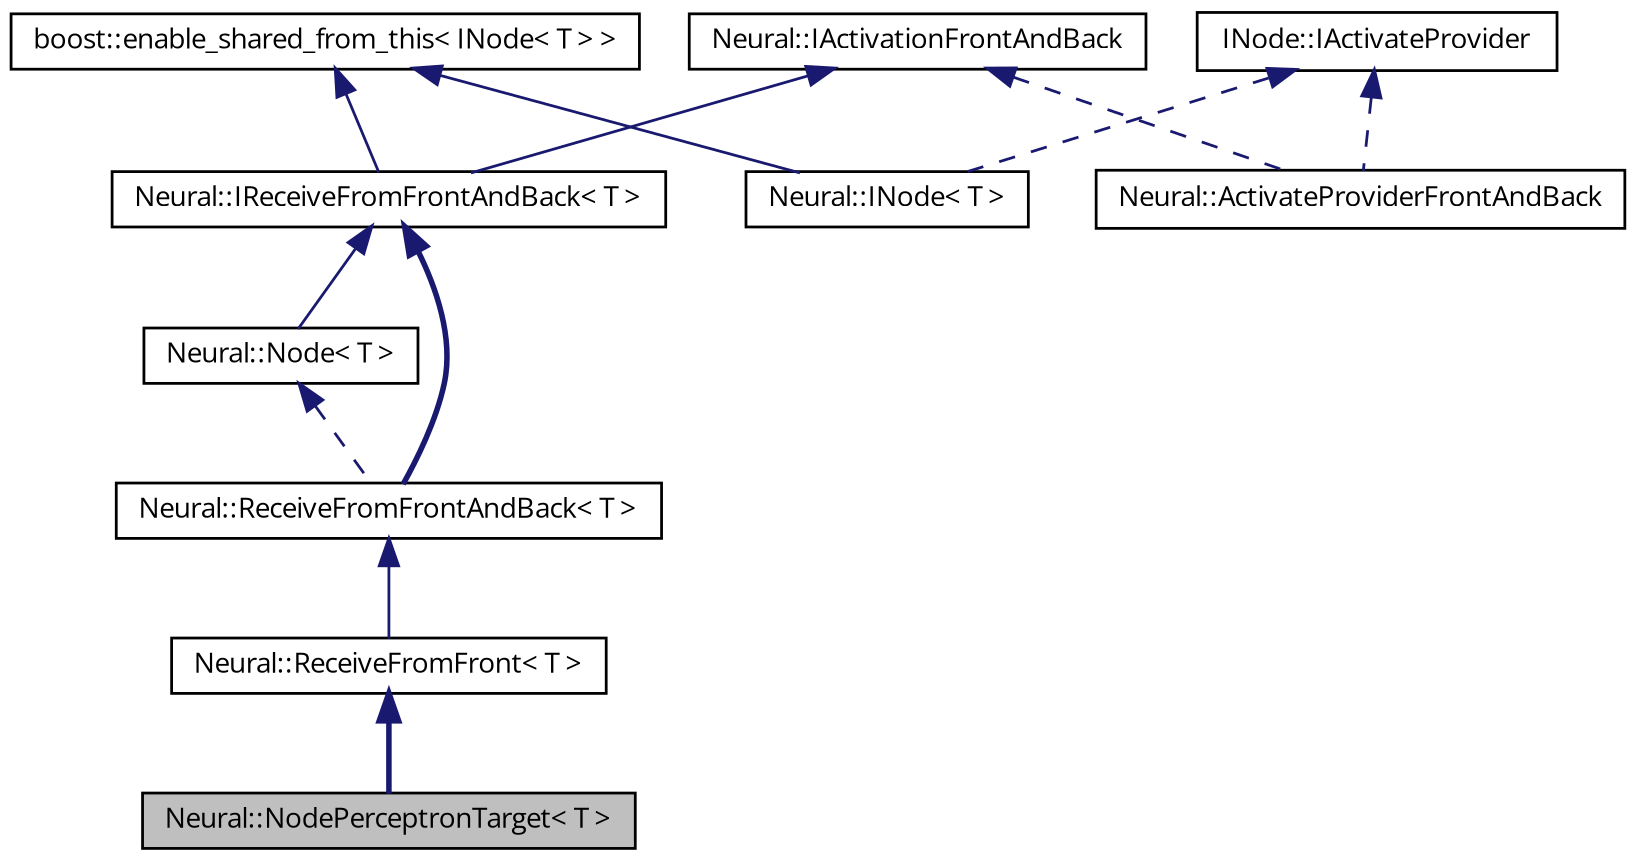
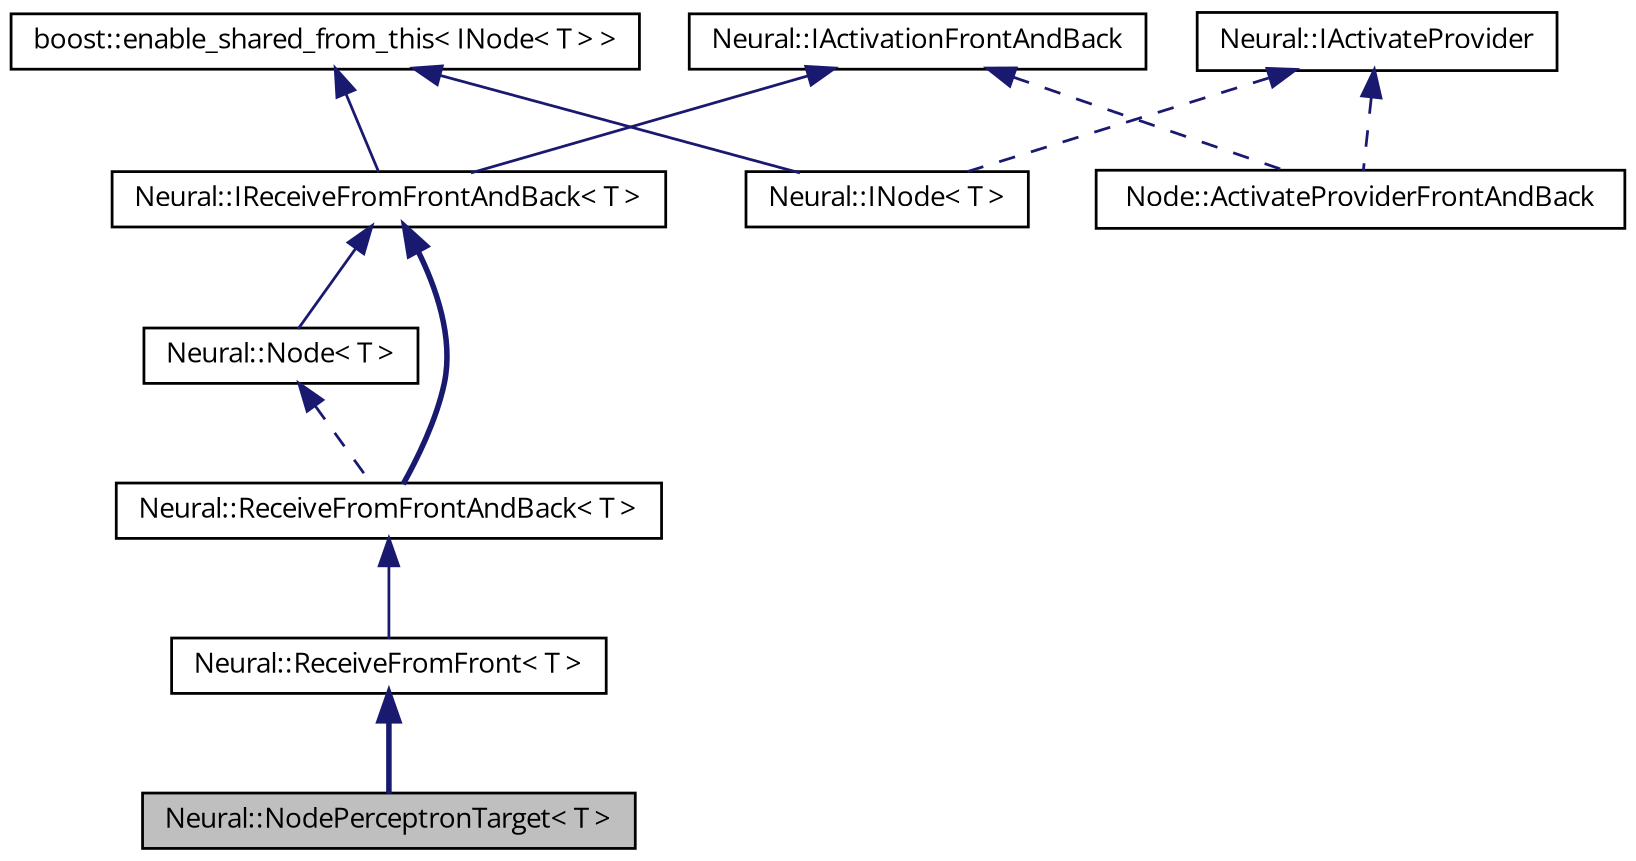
(1377, 42) -> (1377, 42)
(1360, 199) -> (1360, 199)
